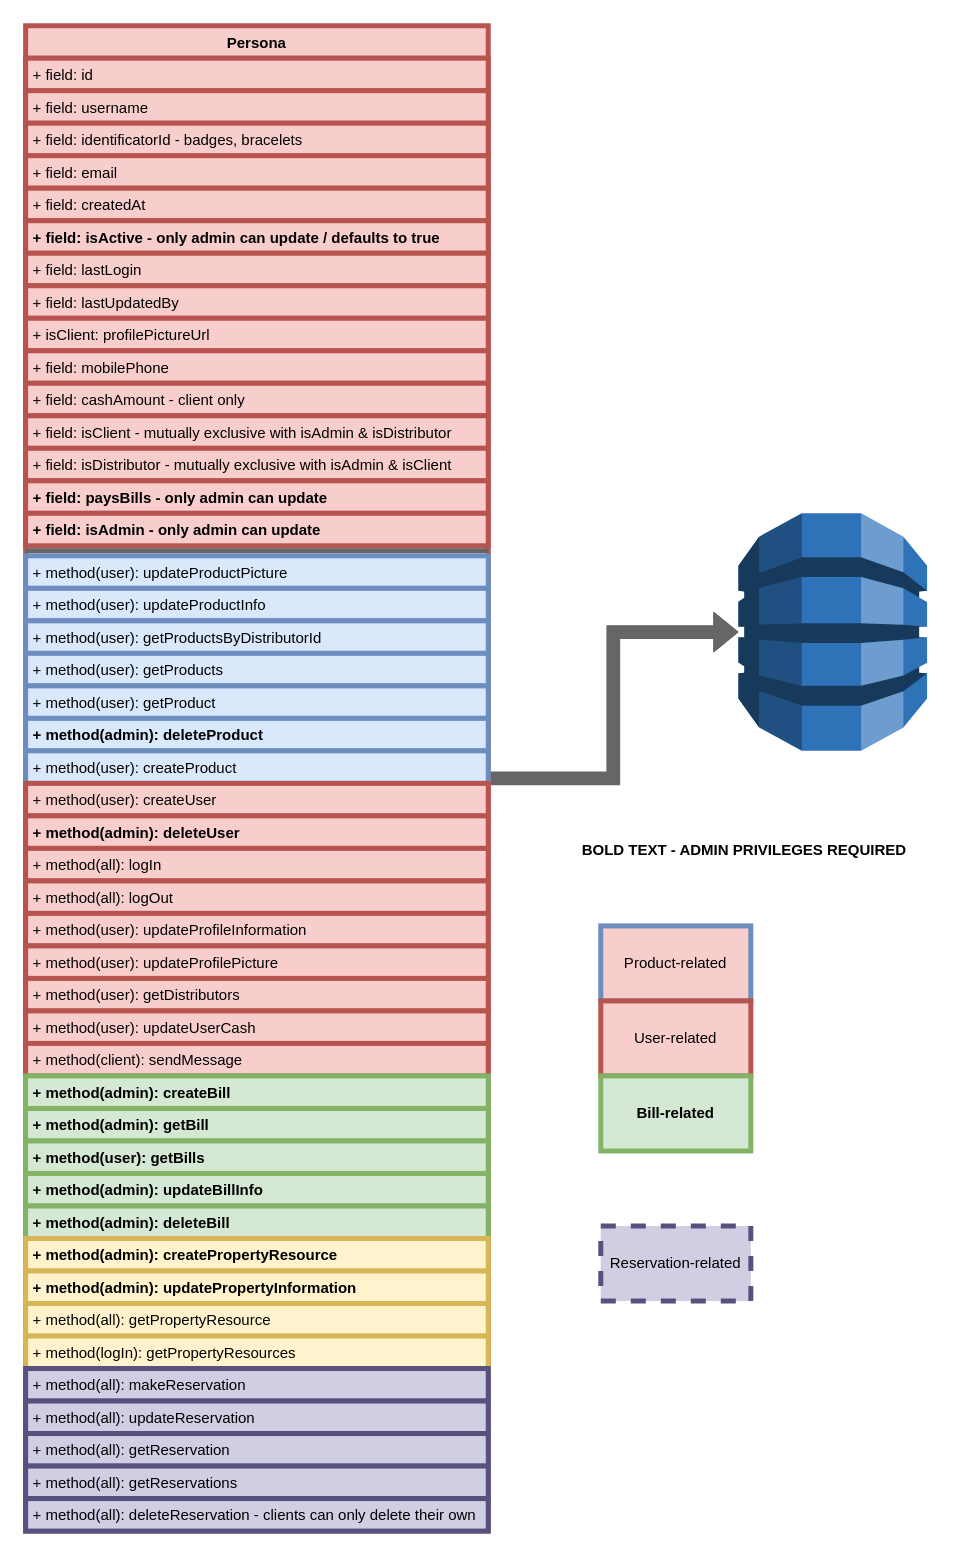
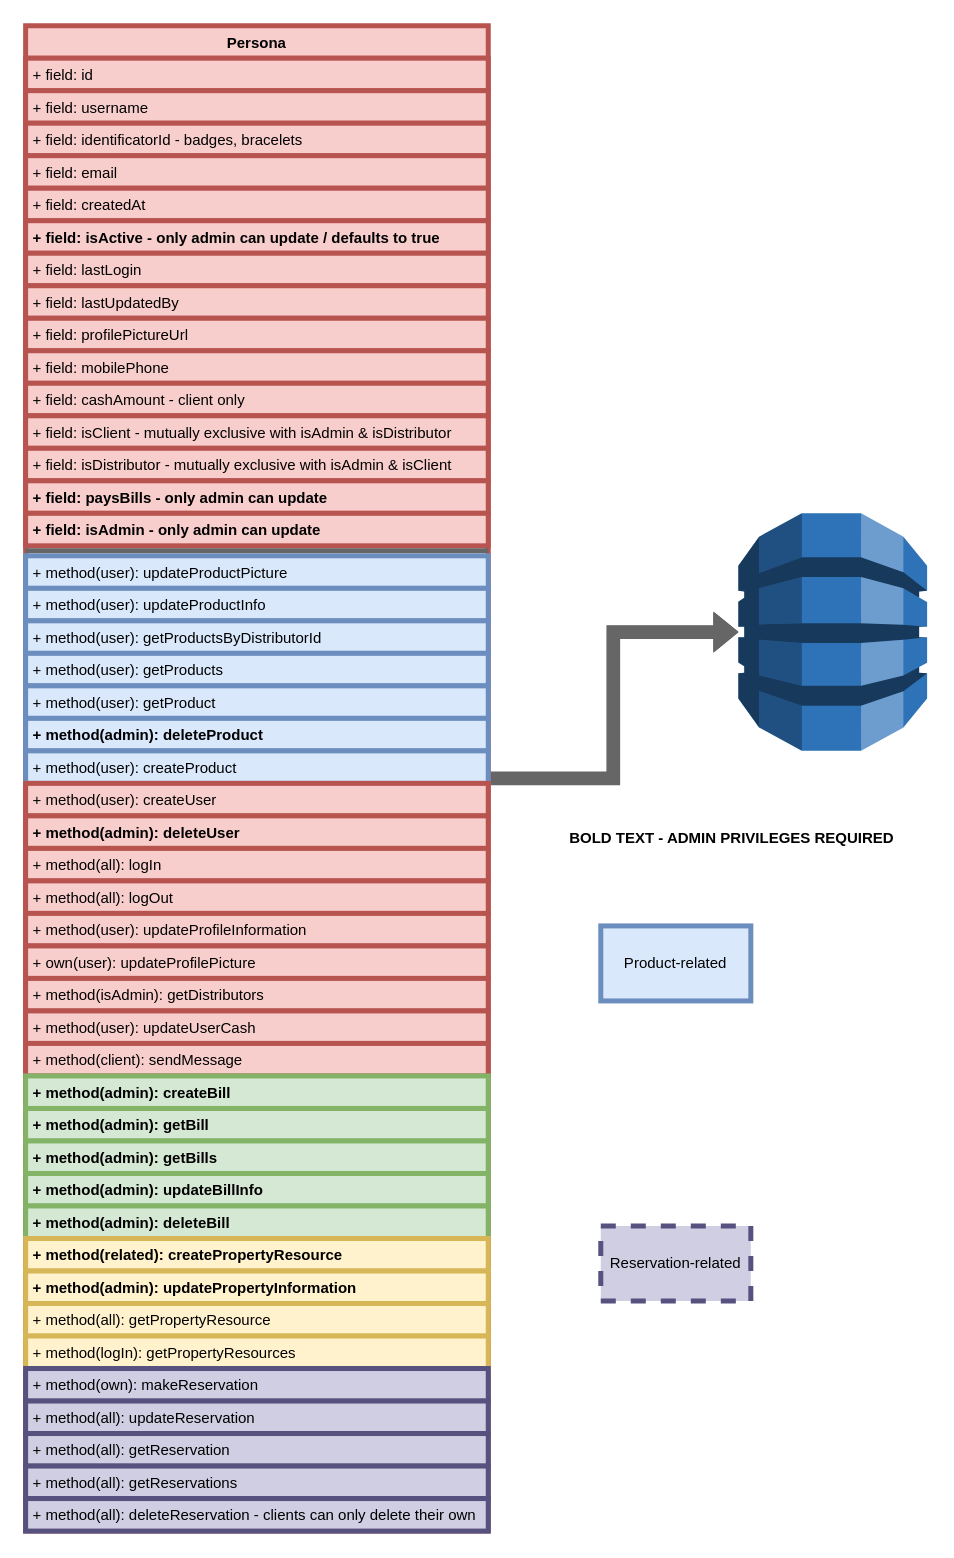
(135, 335) -> (124, 335)
(744, 851) -> (732, 838)
(172, 963) -> (159, 963)
(676, 963) -> (676, 963)
(153, 995) -> (162, 995)
(676, 1038) -> none
(676, 1113) -> none
(122, 1158) -> (124, 1158)
(189, 1255) -> (197, 1255)
(147, 1385) -> (151, 1385)
